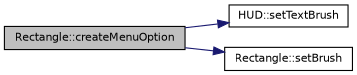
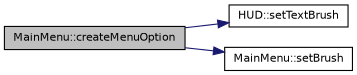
(95, 38) -> (95, 38)
(289, 59) -> (289, 59)
